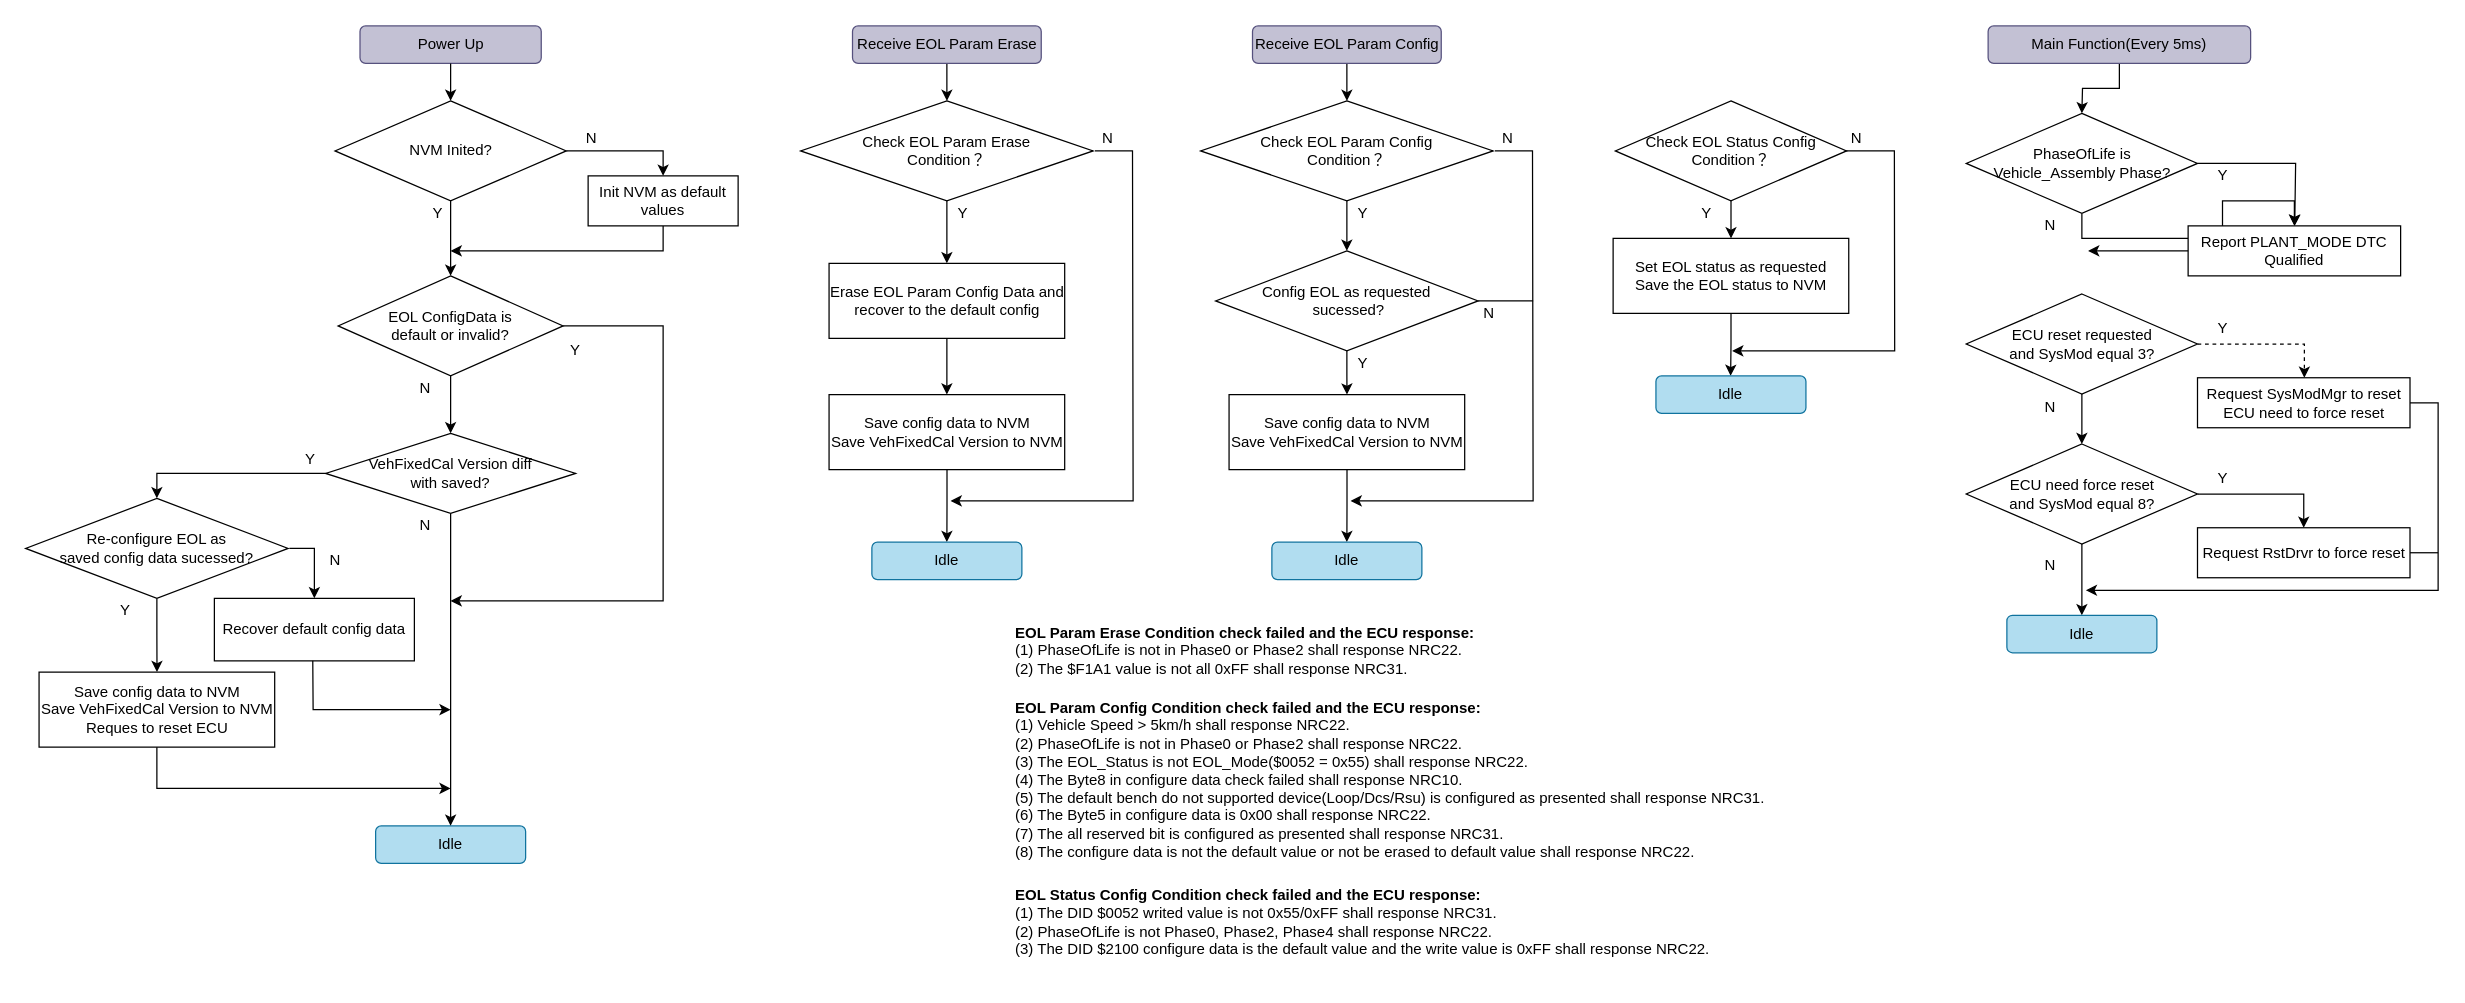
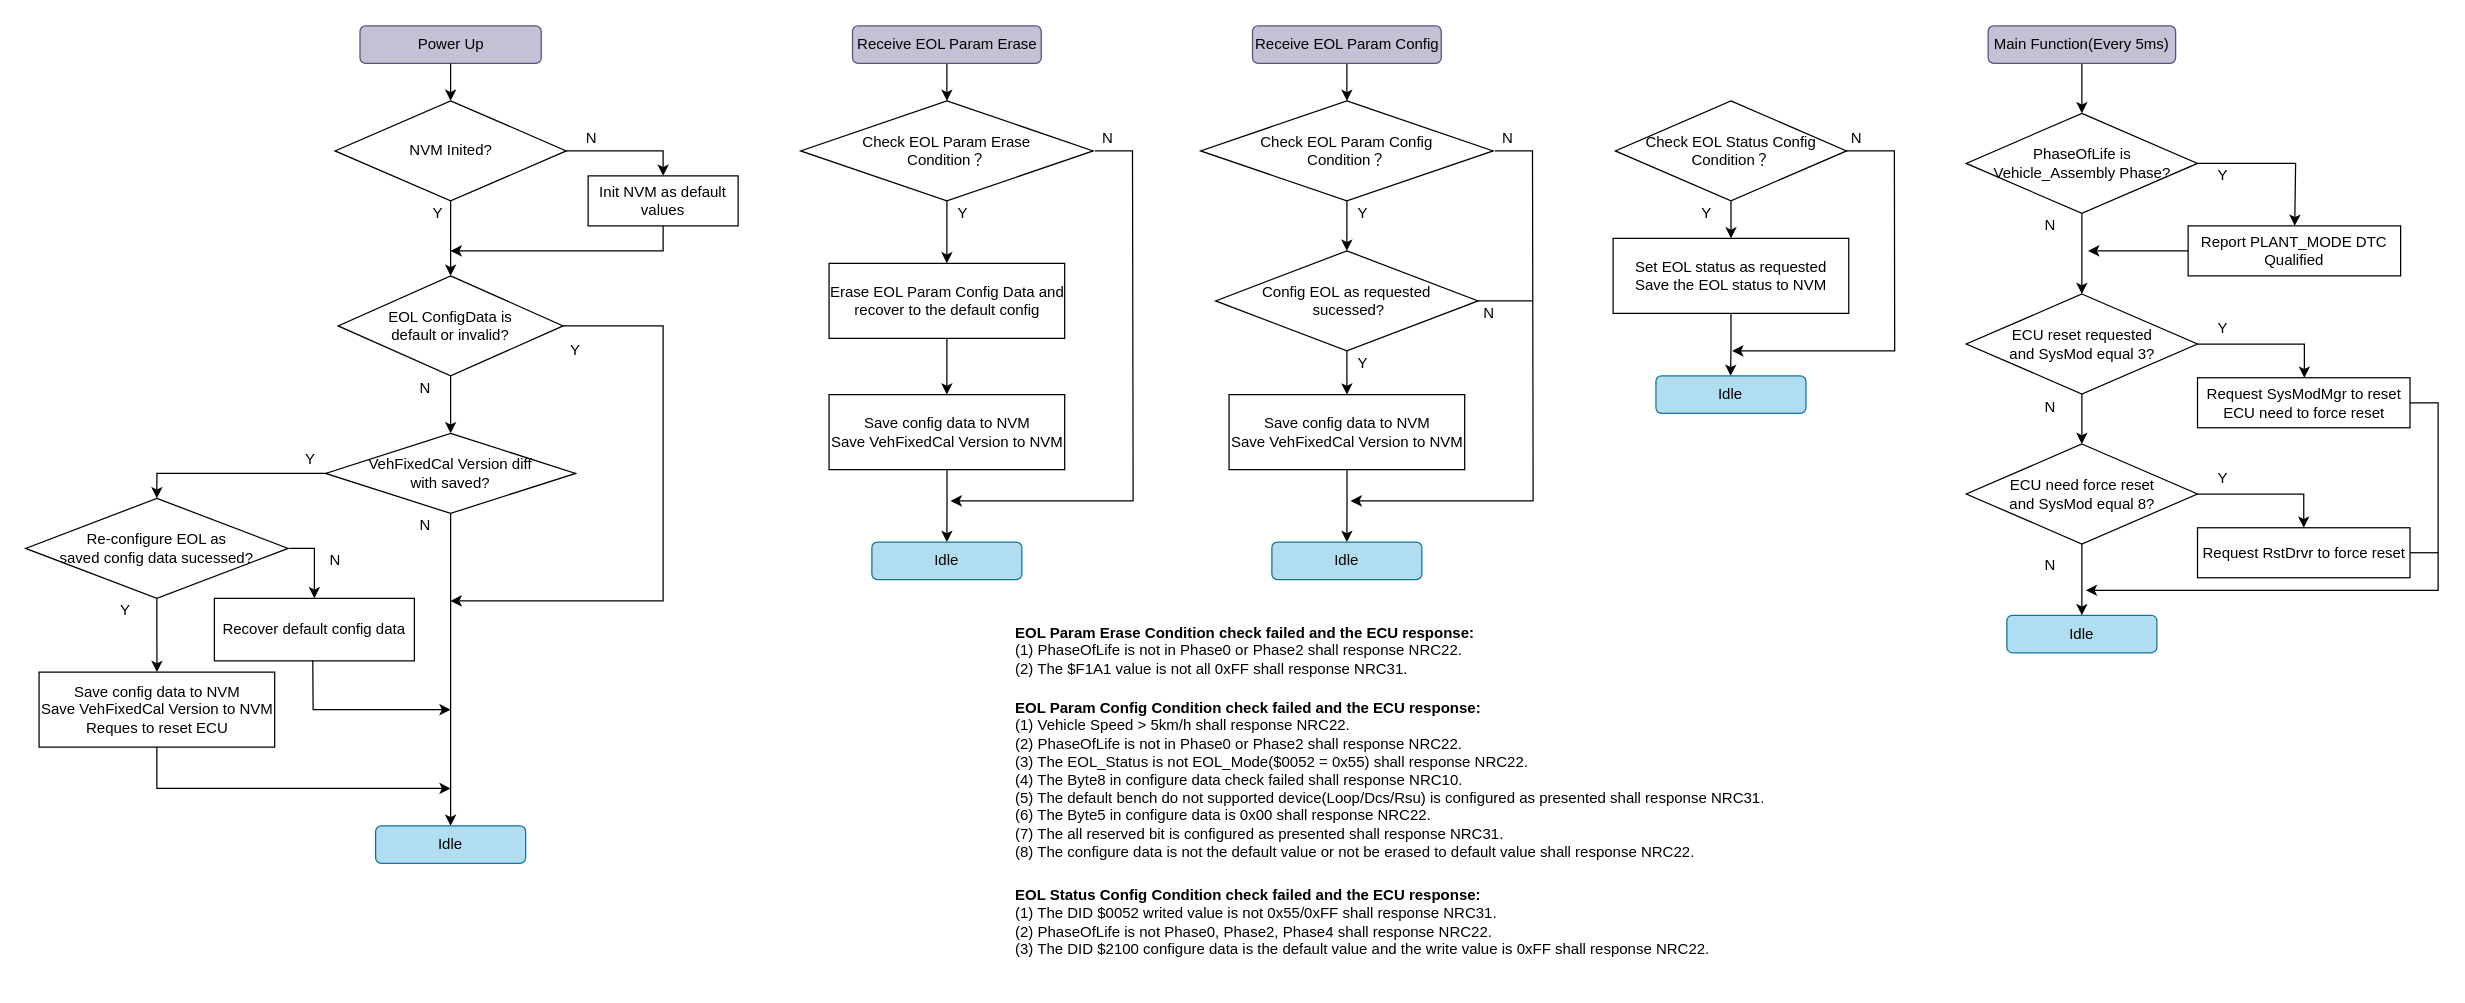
(2119, 44) -> (2082, 44)
(2134, 238) -> (2082, 261)
(2262, 344) -> (2262, 344)
